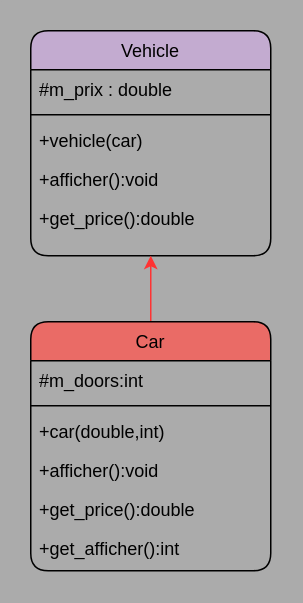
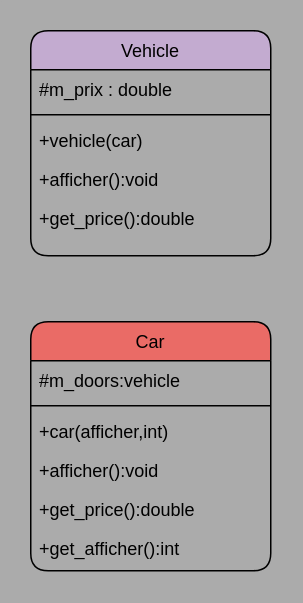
(151, 294) -> none
(95, 381) -> (113, 381)
(113, 432) -> (123, 432)
